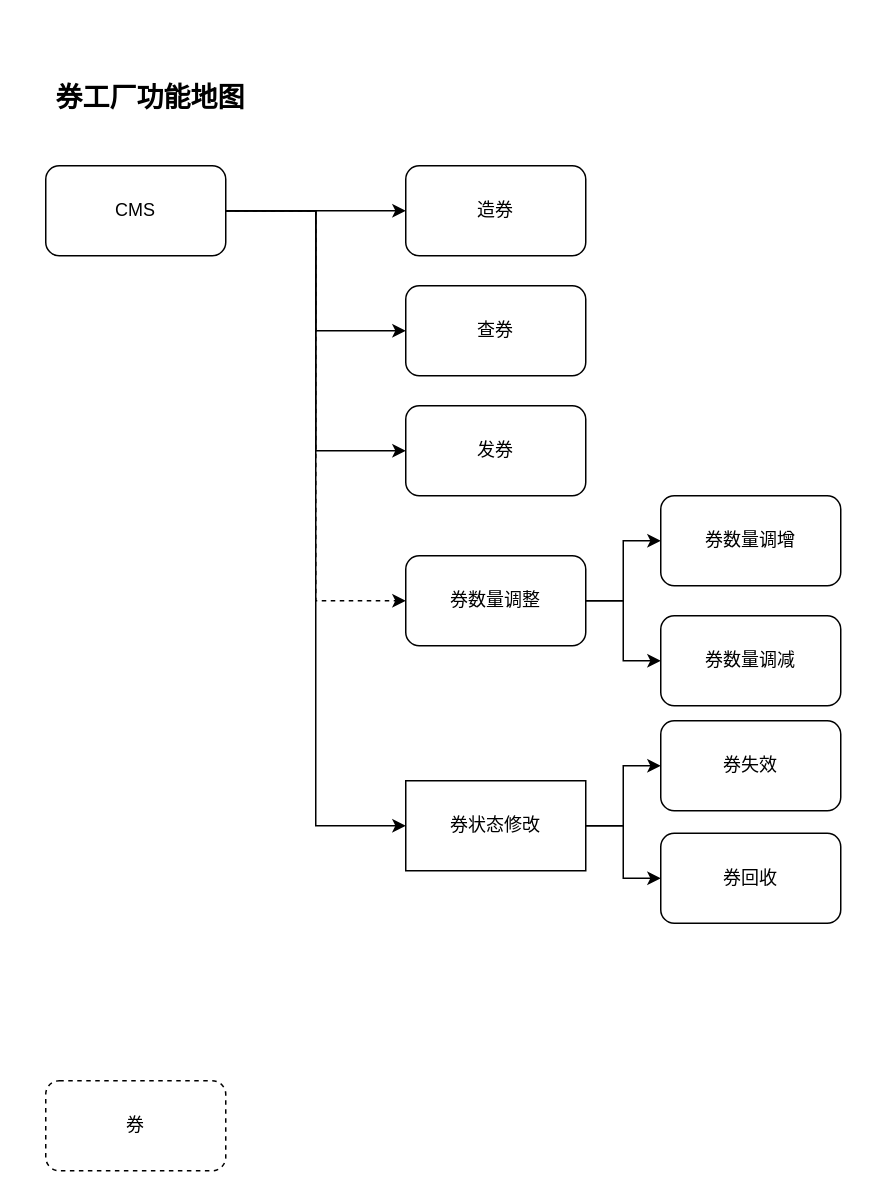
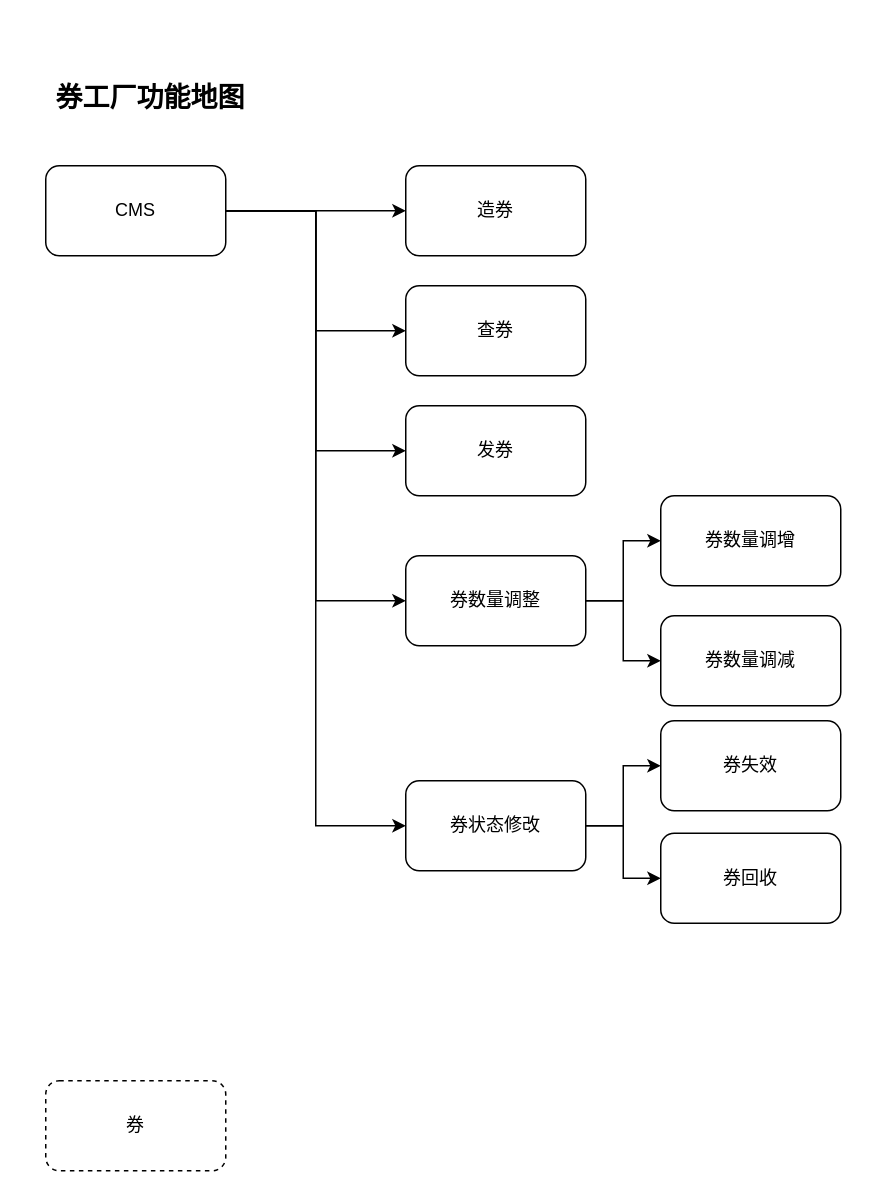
(356, 601) -> (356, 601)
(496, 826) -> (496, 826)
